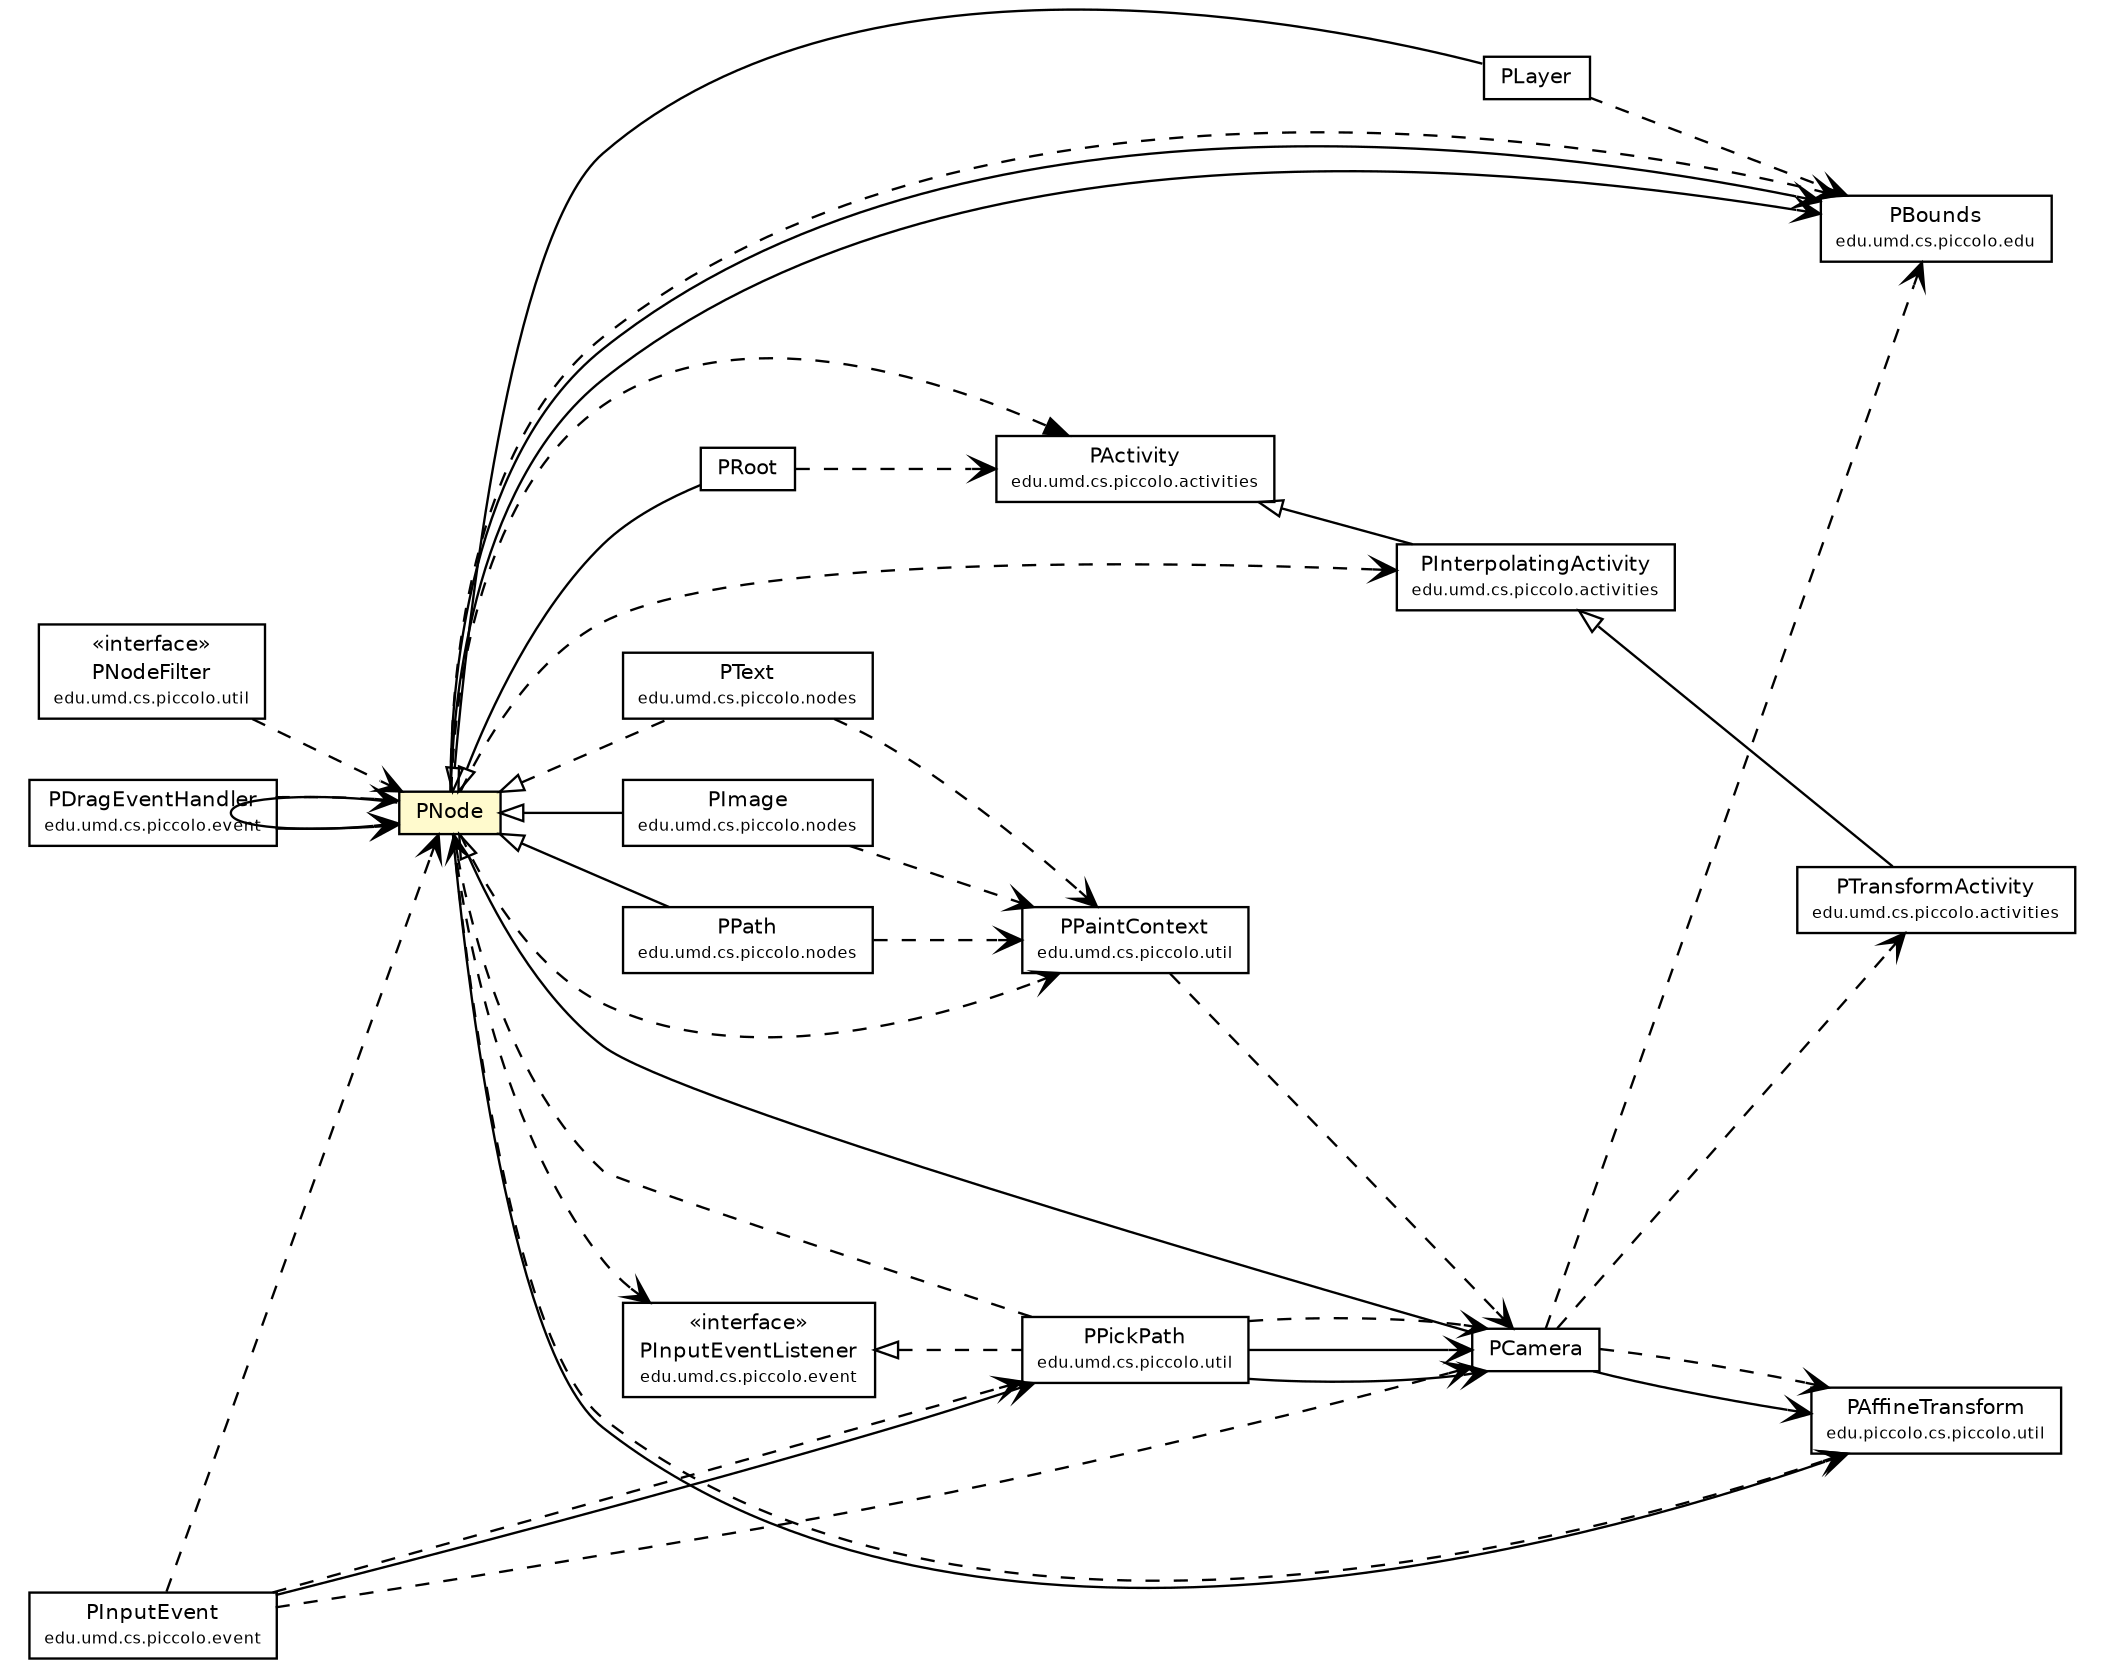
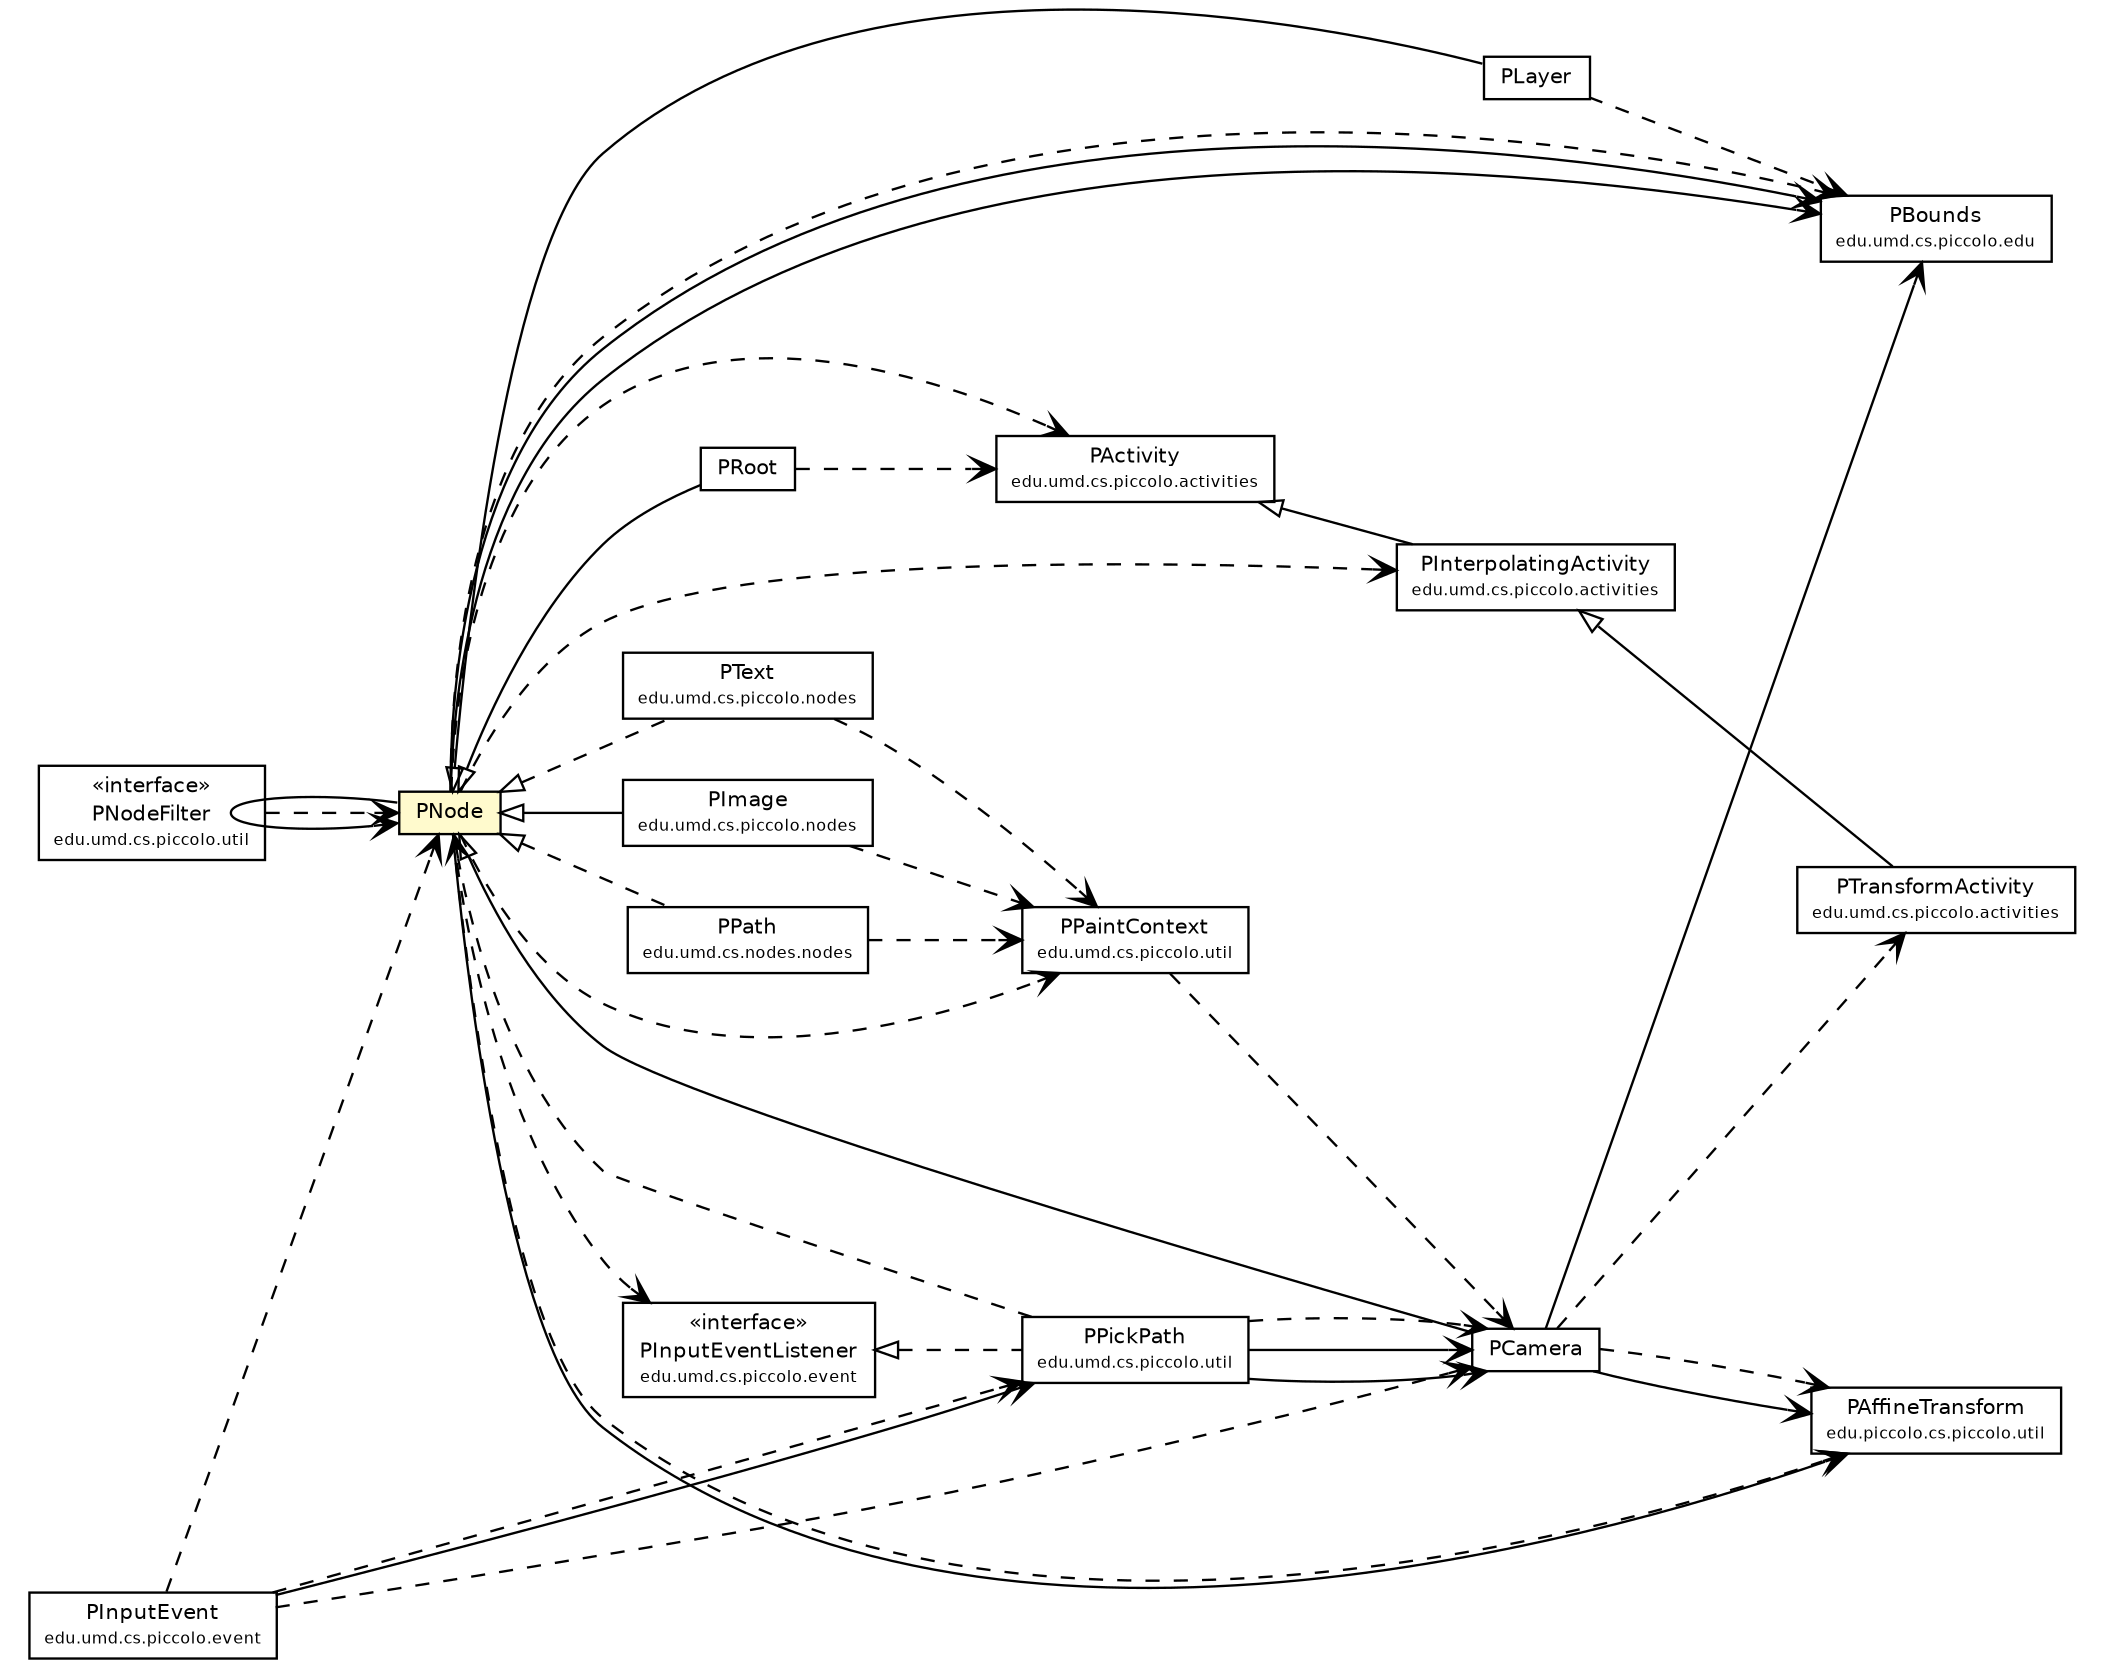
(618, 397) -> (618, 397)
(1730, 807) -> (1730, 807)
(152, 813) -> none
(595, 875) -> (595, 875)
(748, 953) -> (748, 953)
